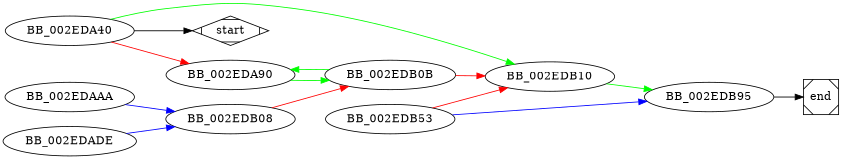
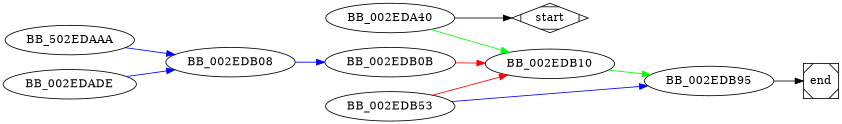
(231, 75) -> none
(70, 97) -> (70, 40)
(306, 98) -> (306, 62)
